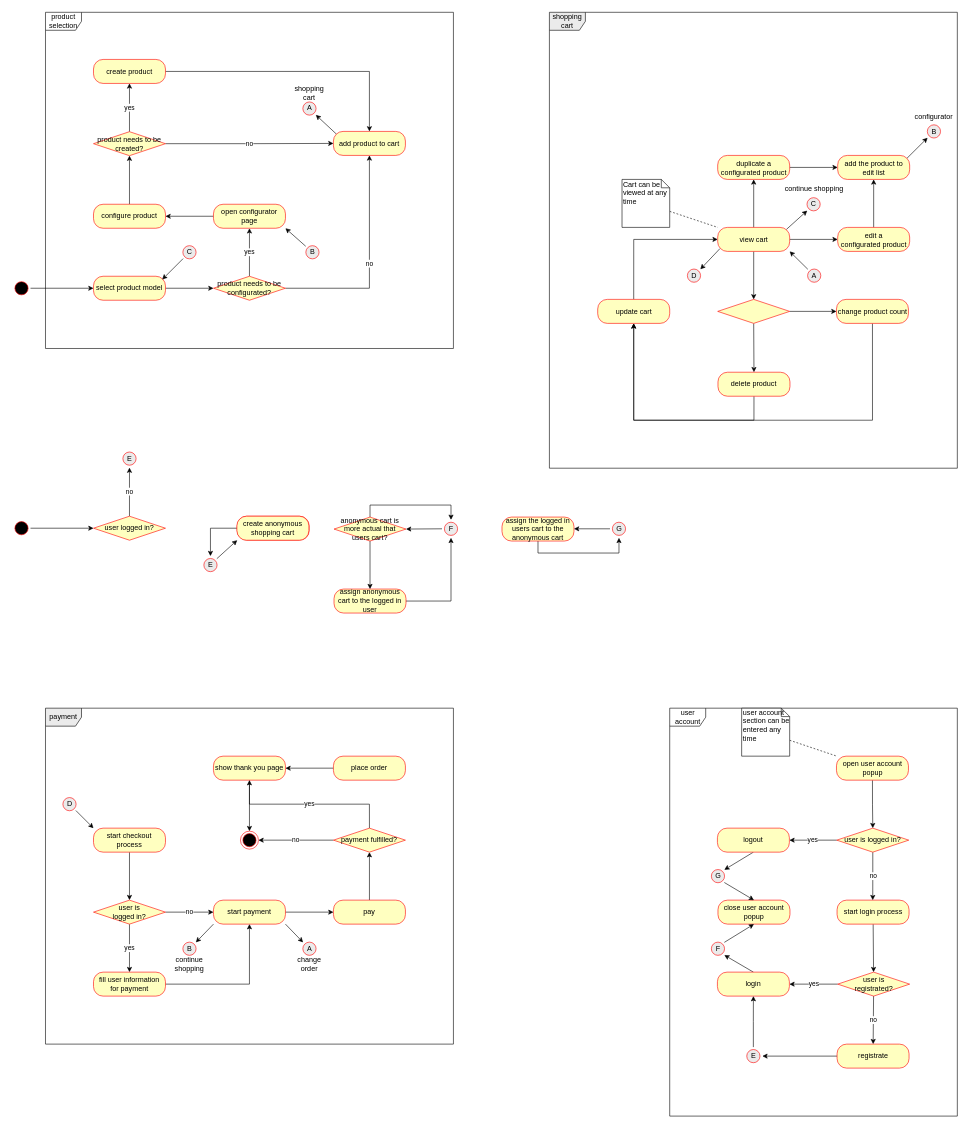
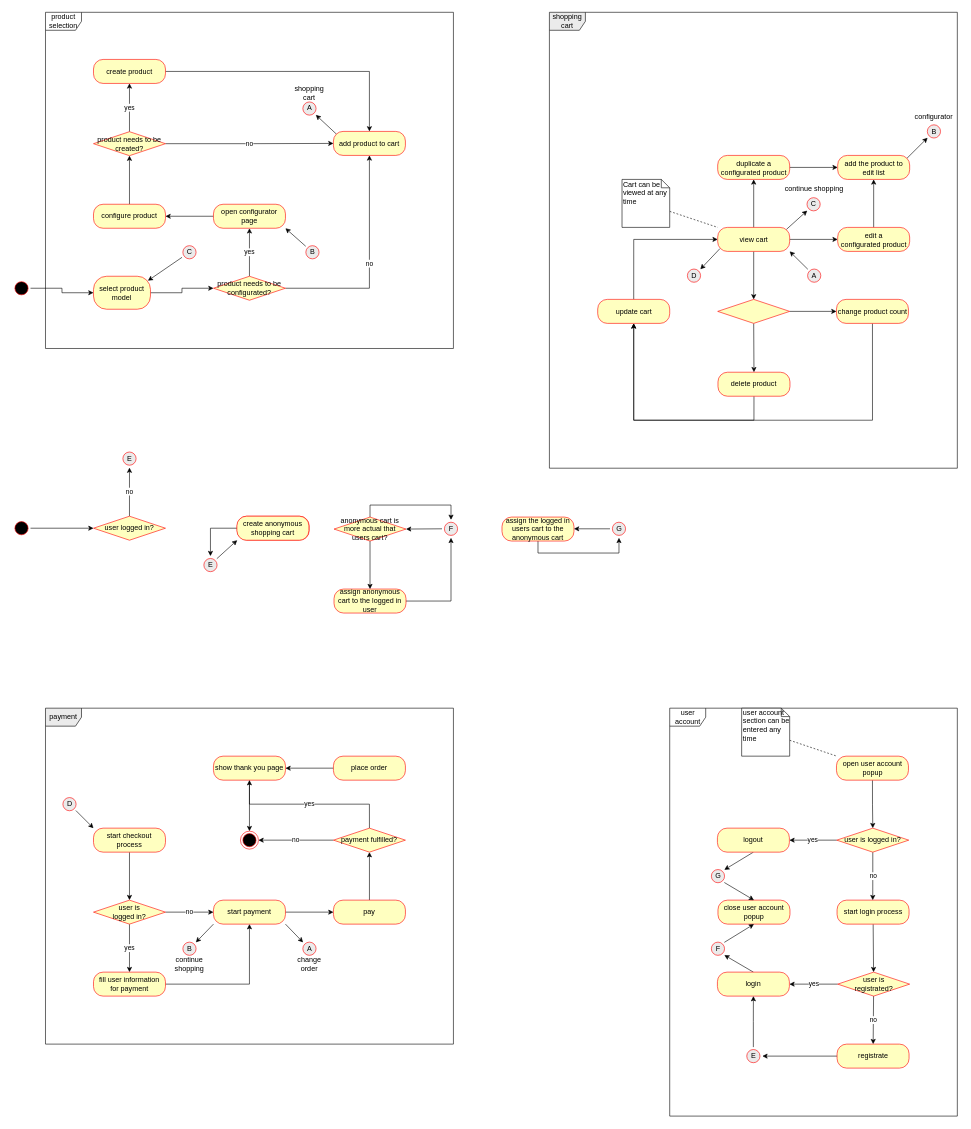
(129, 288) -> (122, 293)
